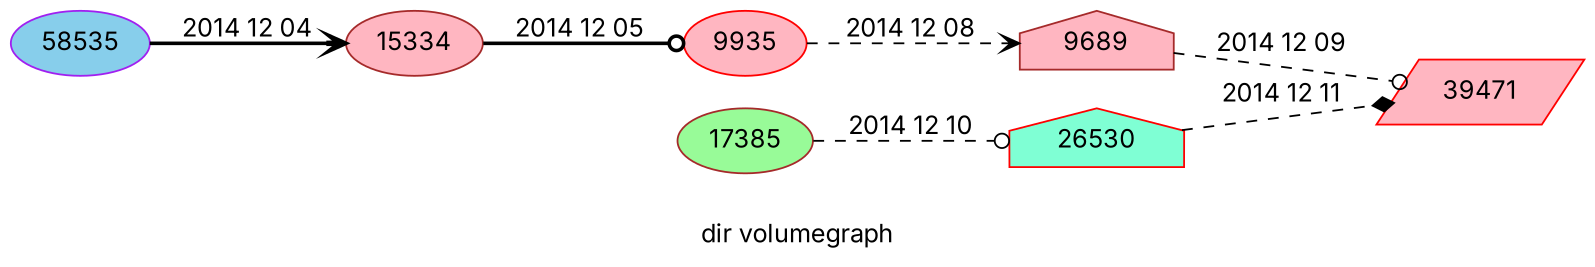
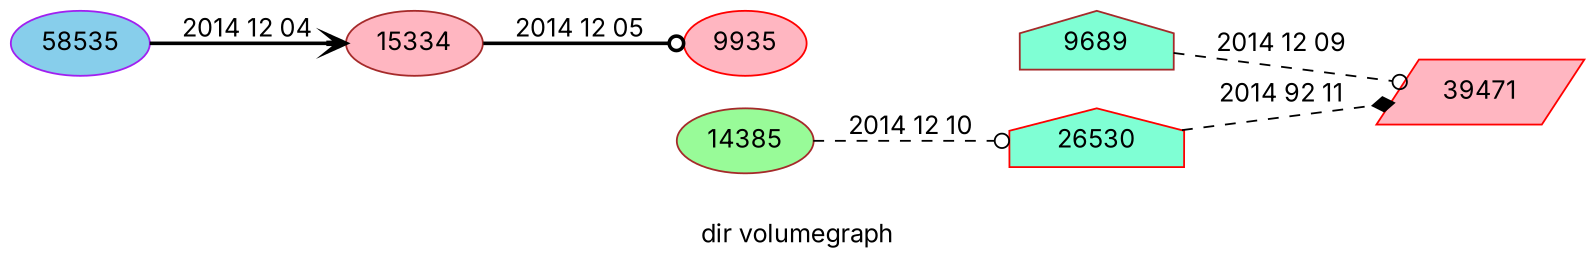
(904, 43) -> none
(1097, 43) -> (1097, 43)
(1282, 95) -> (1282, 95)
(745, 141) -> (745, 141)
